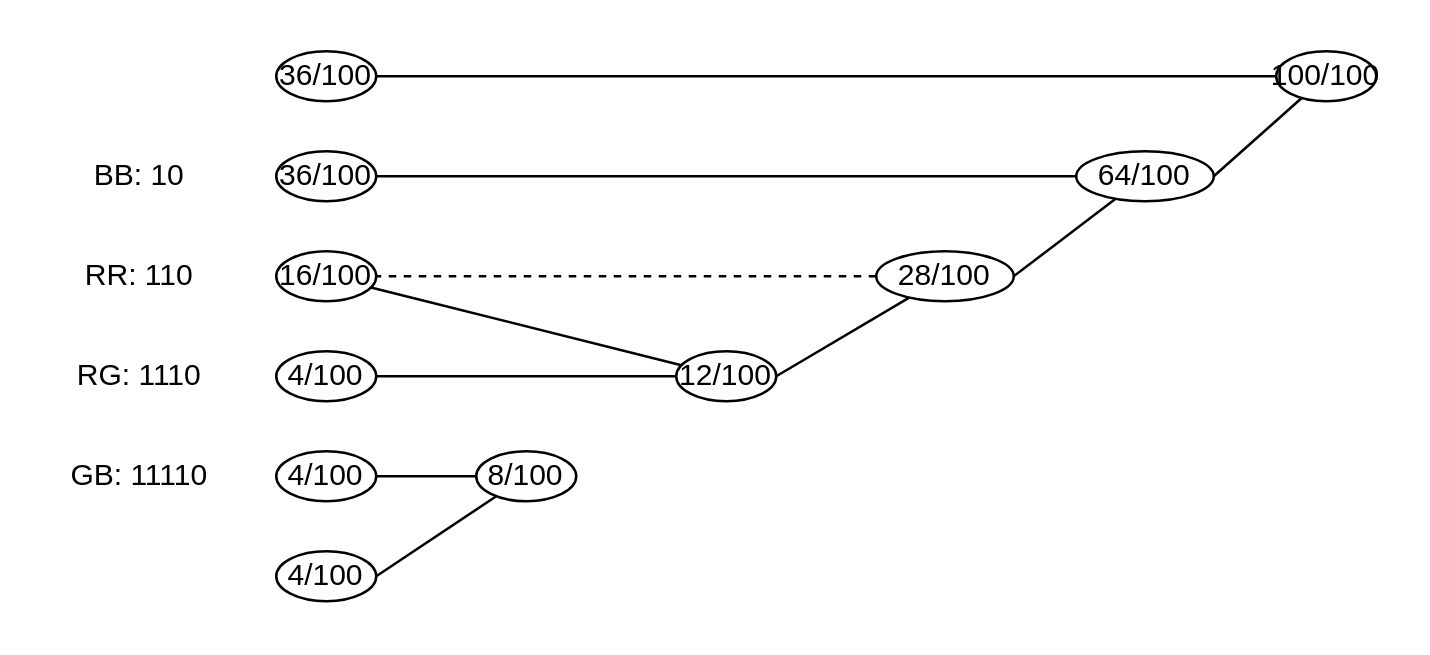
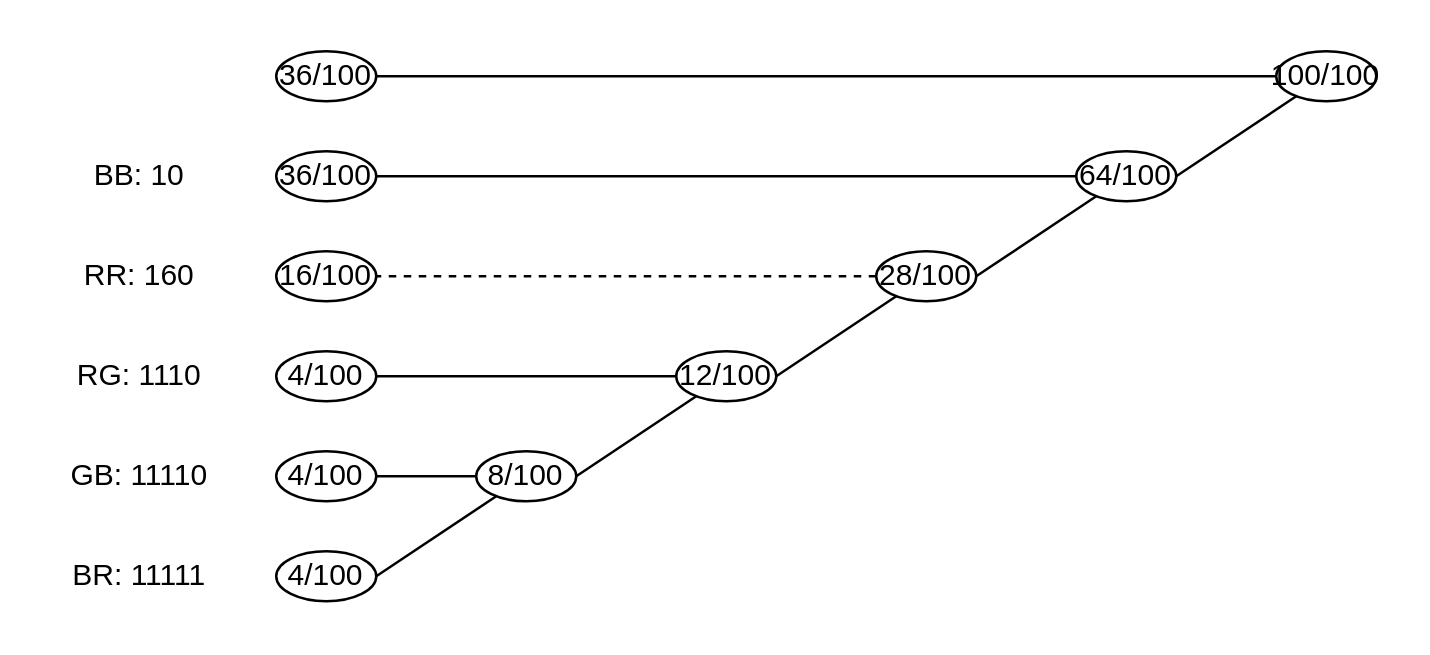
(1145, 176) -> (1126, 176)
(140, 276) -> (140, 276)
(945, 276) -> (926, 276)
(526, 326) -> (636, 436)
none -> (139, 576)
